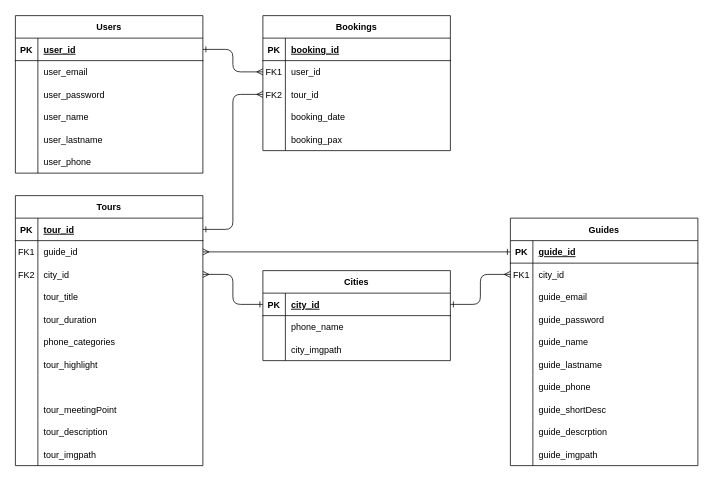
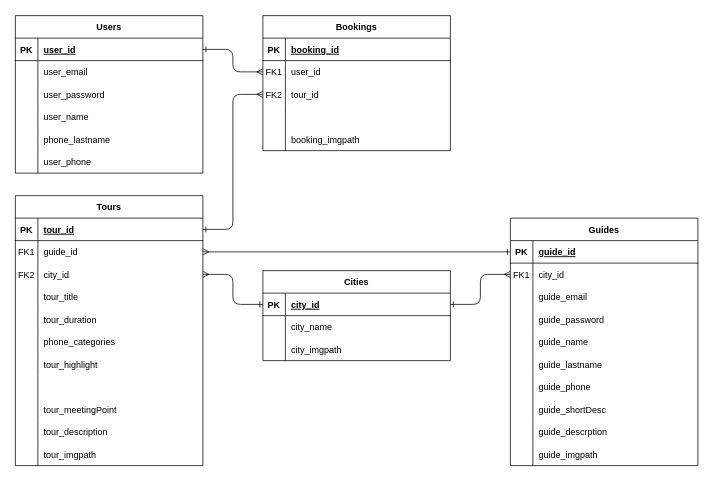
(368, 117) -> none
(75, 140) -> (78, 140)
(318, 140) -> (326, 140)
(316, 327) -> (313, 327)
